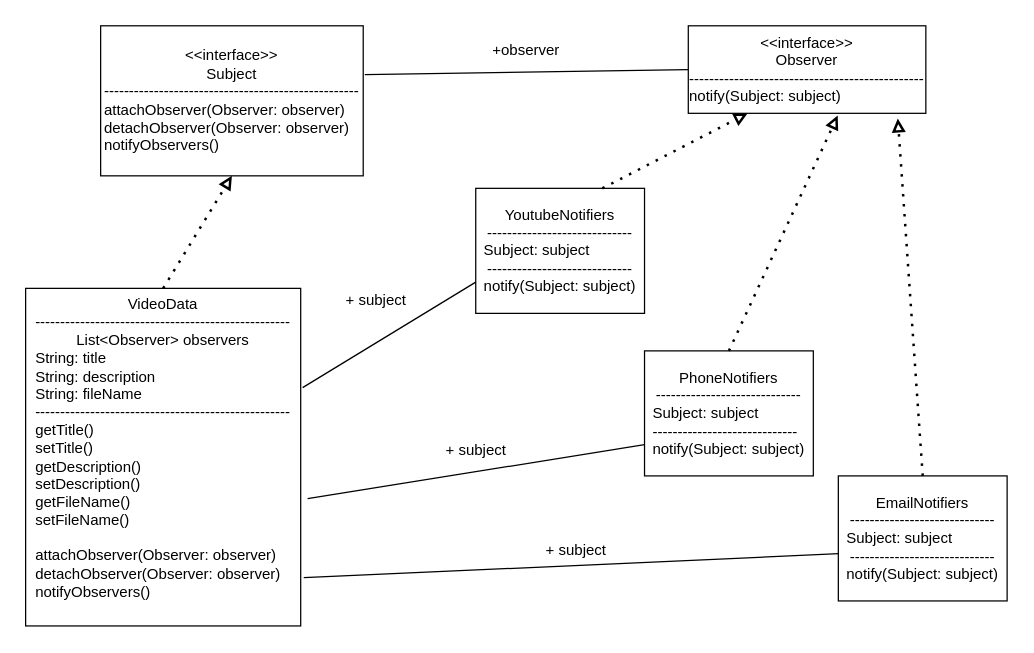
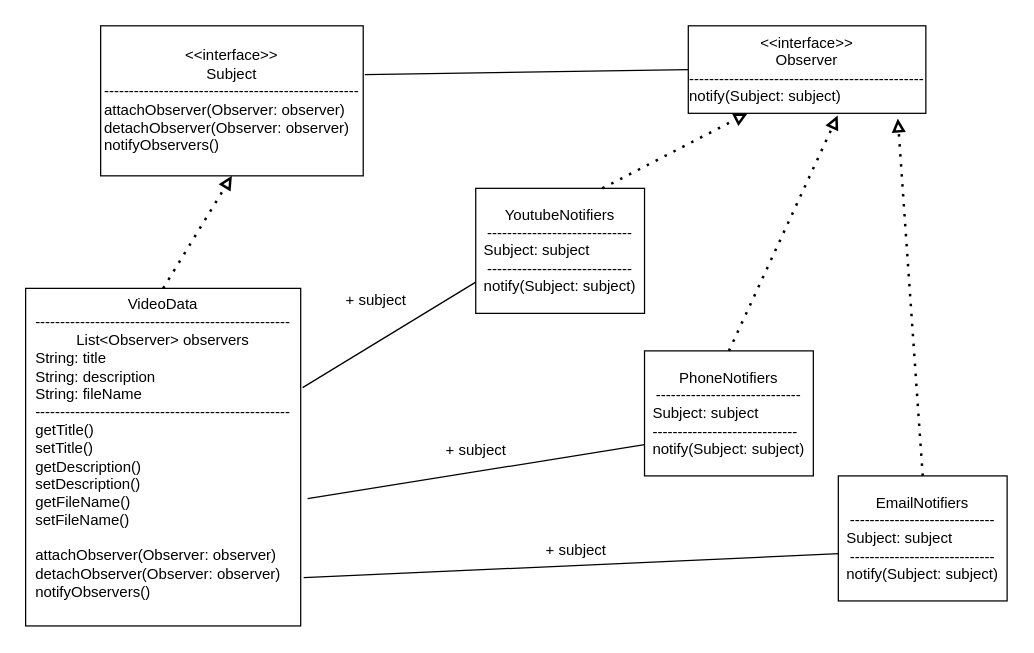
(526, 51) -> none
